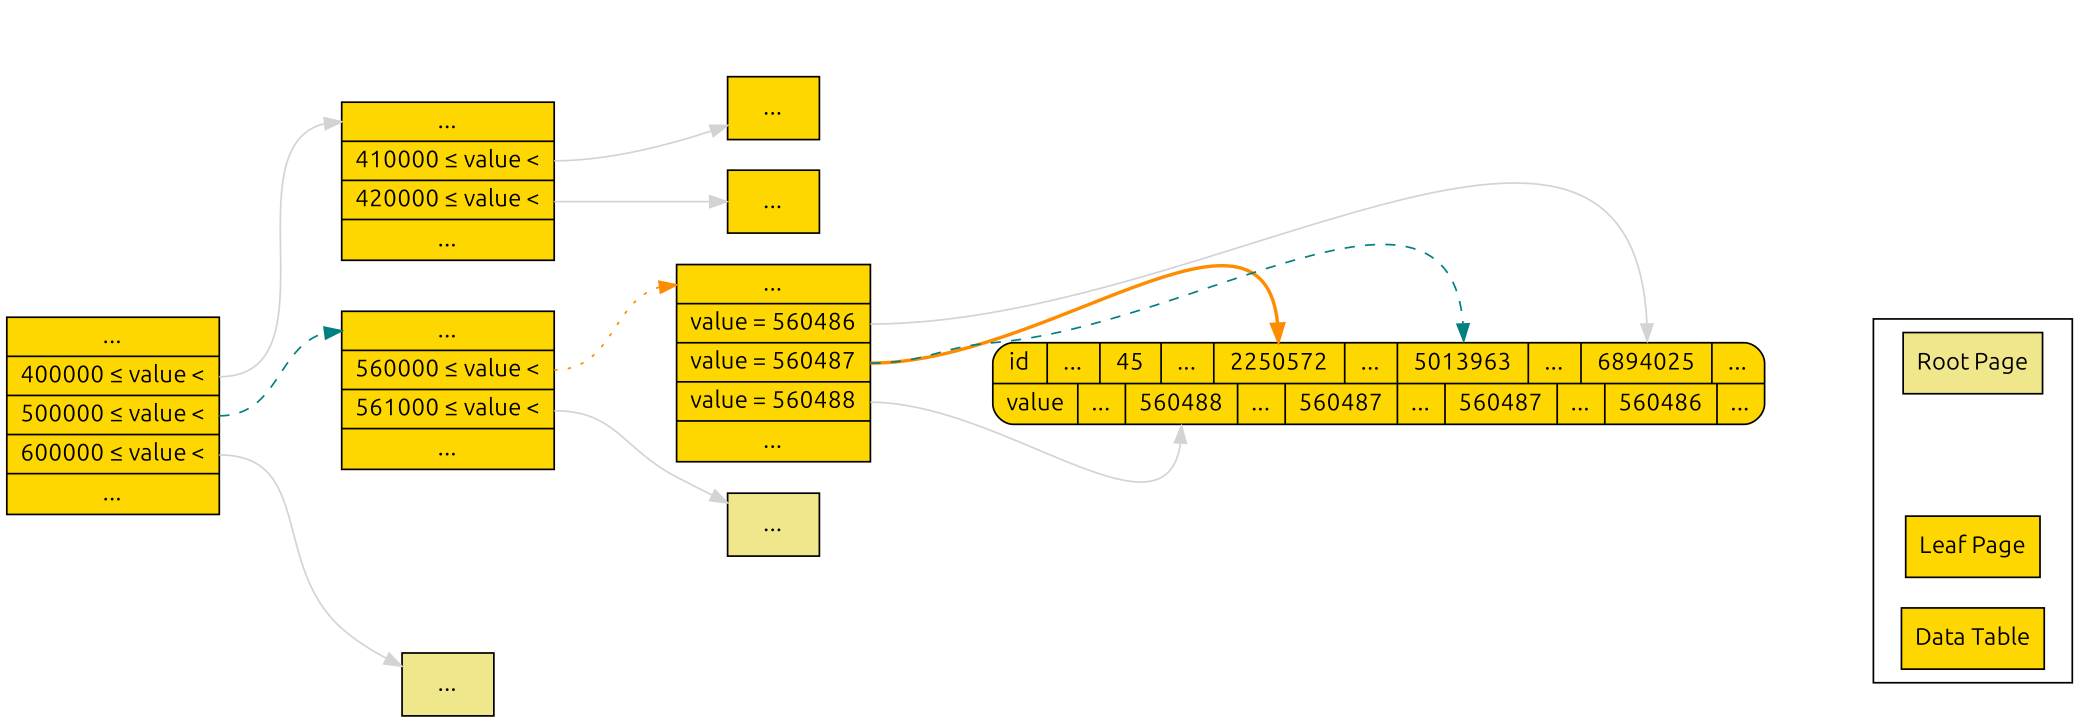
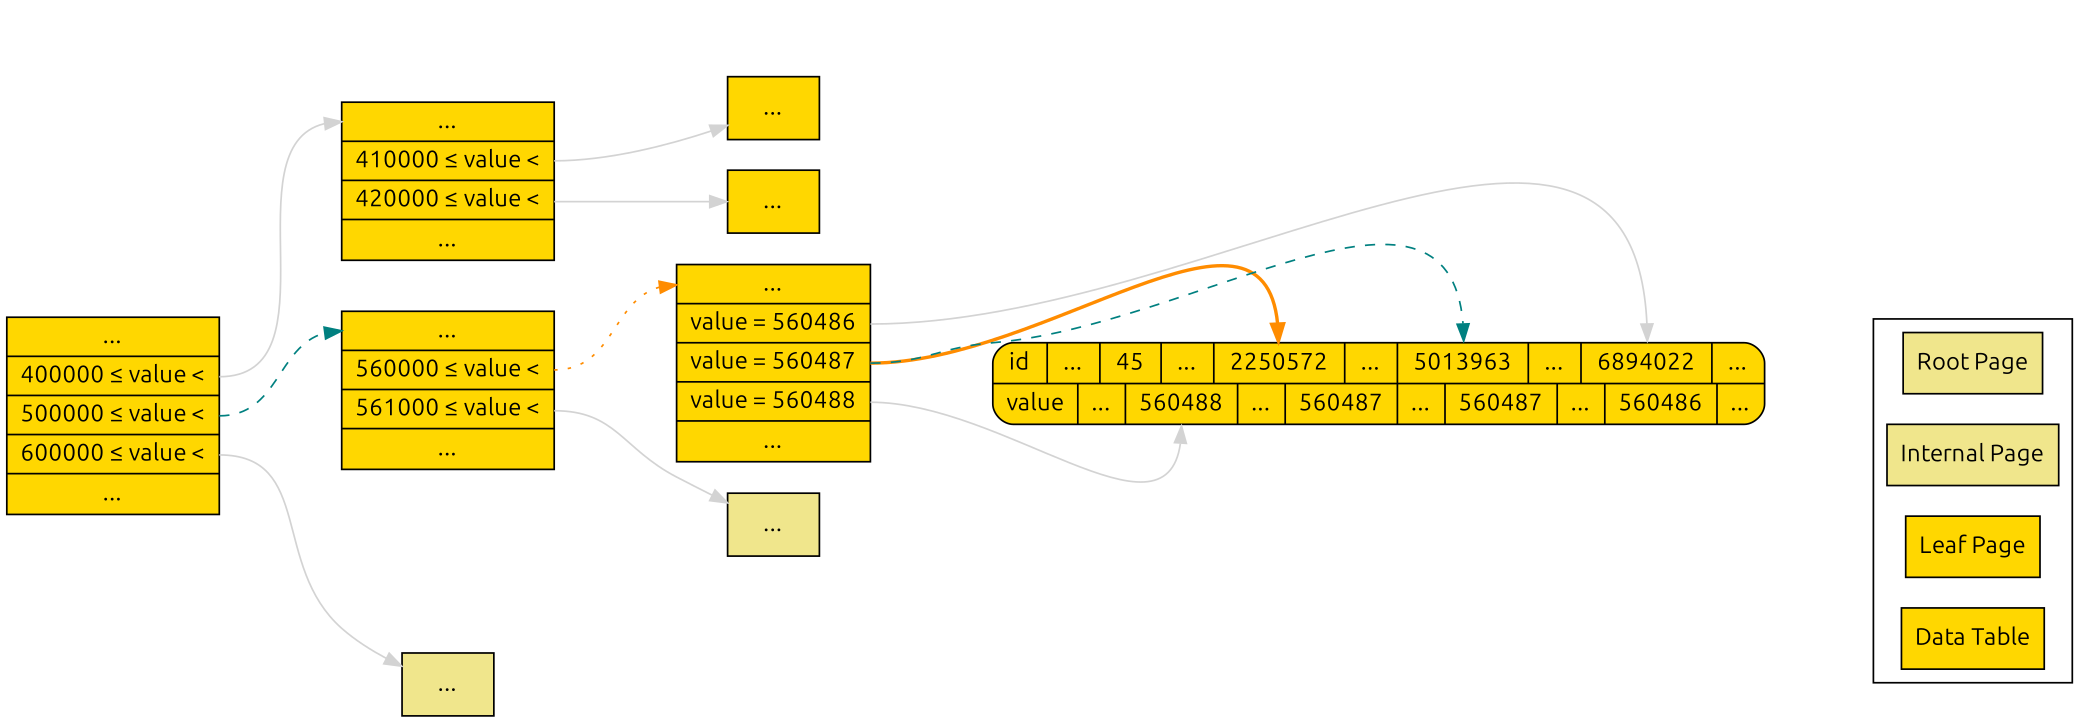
(1646, 362) -> (1646, 362)
none -> (1973, 455)
